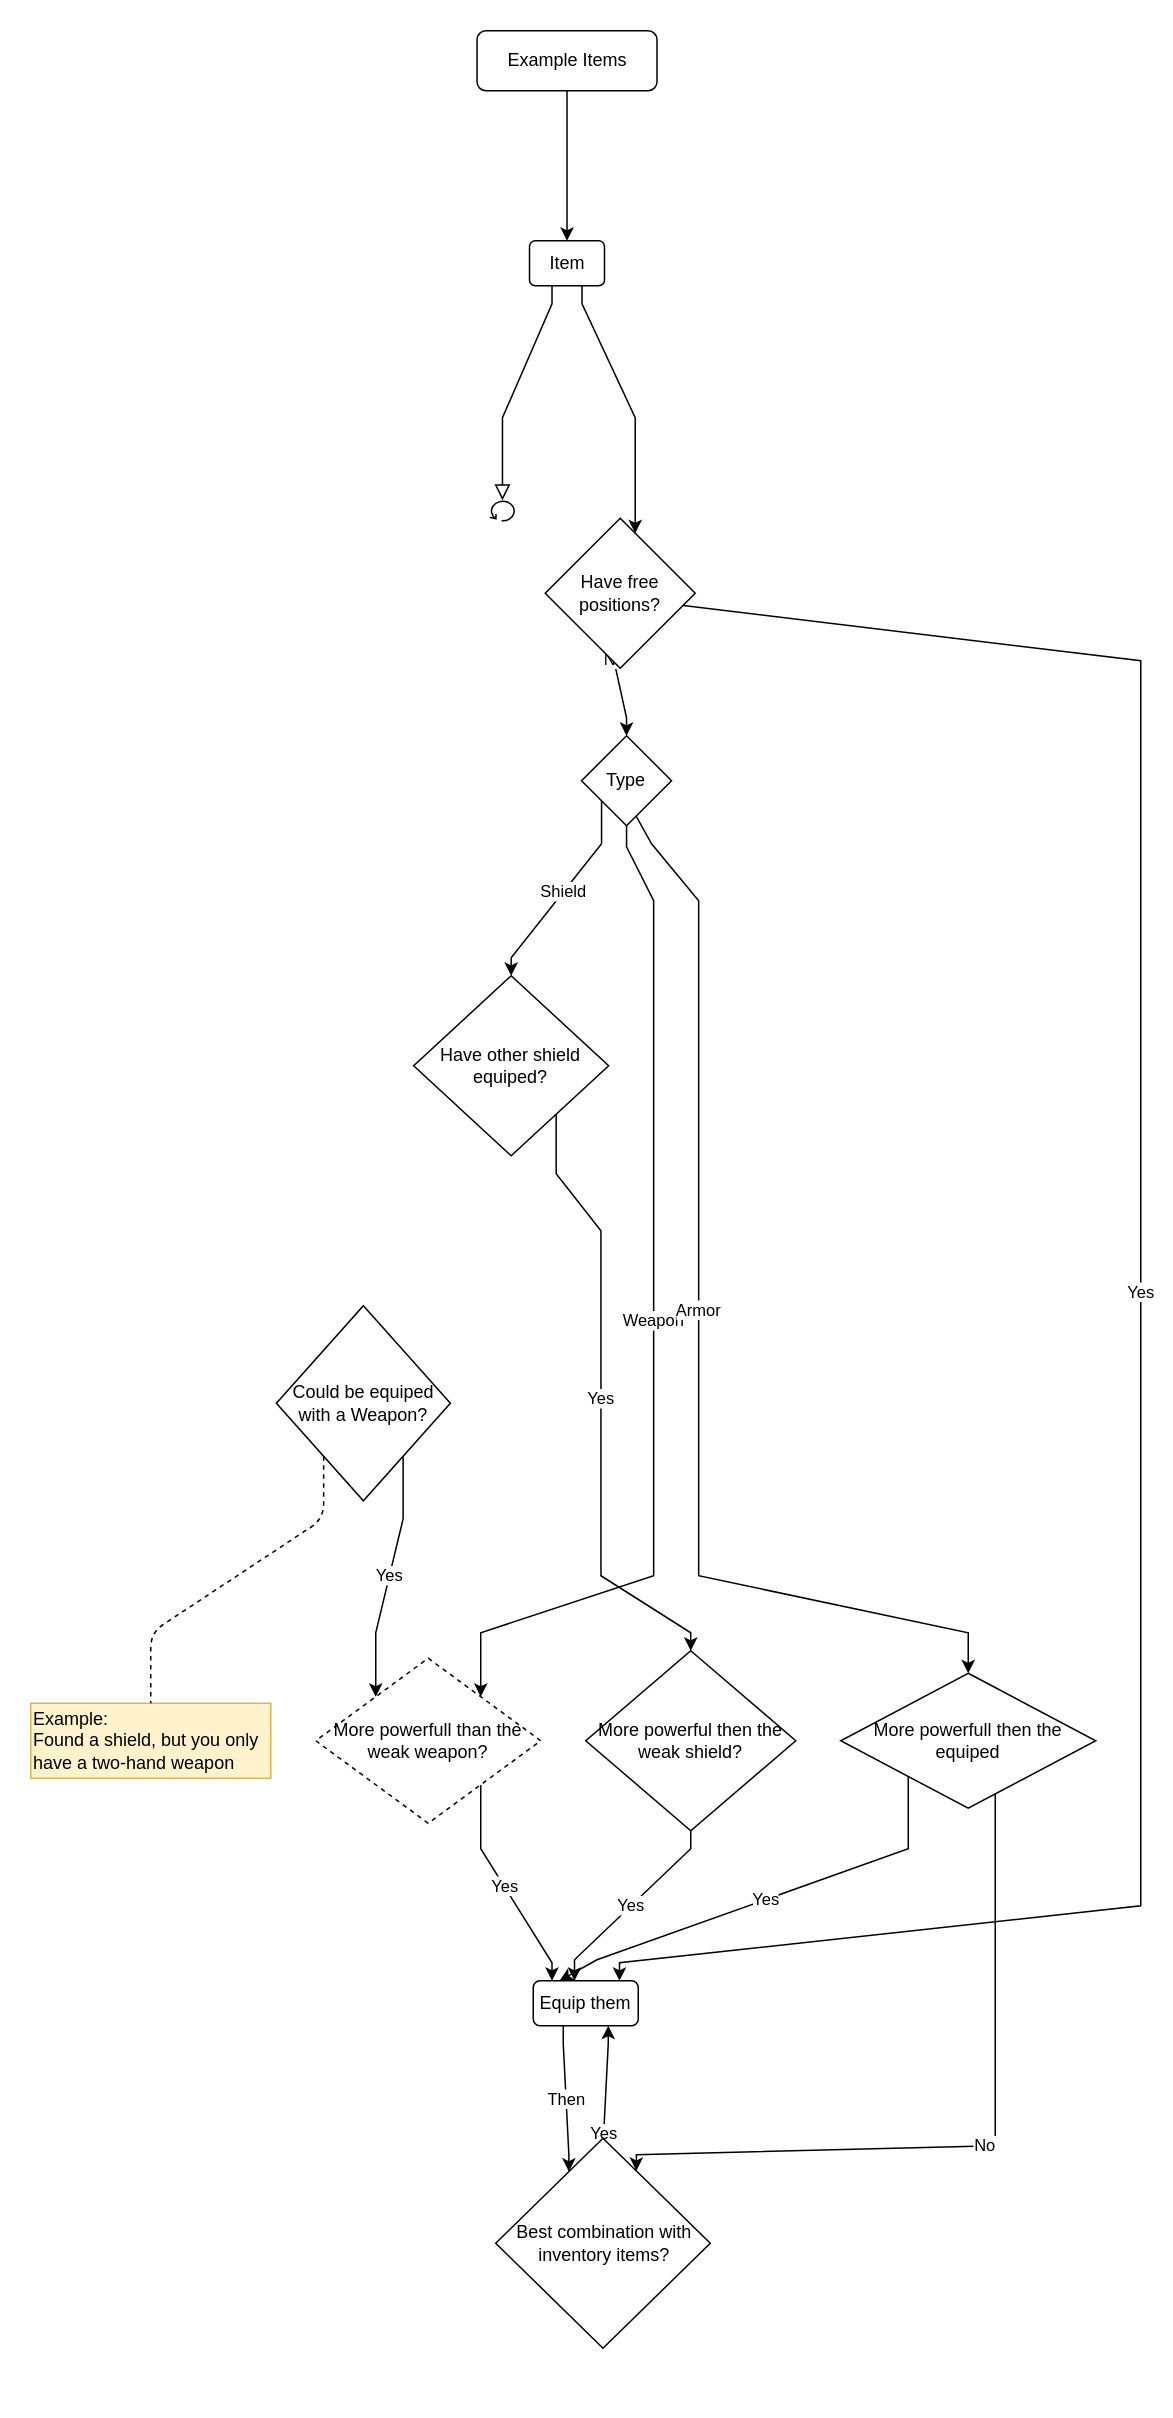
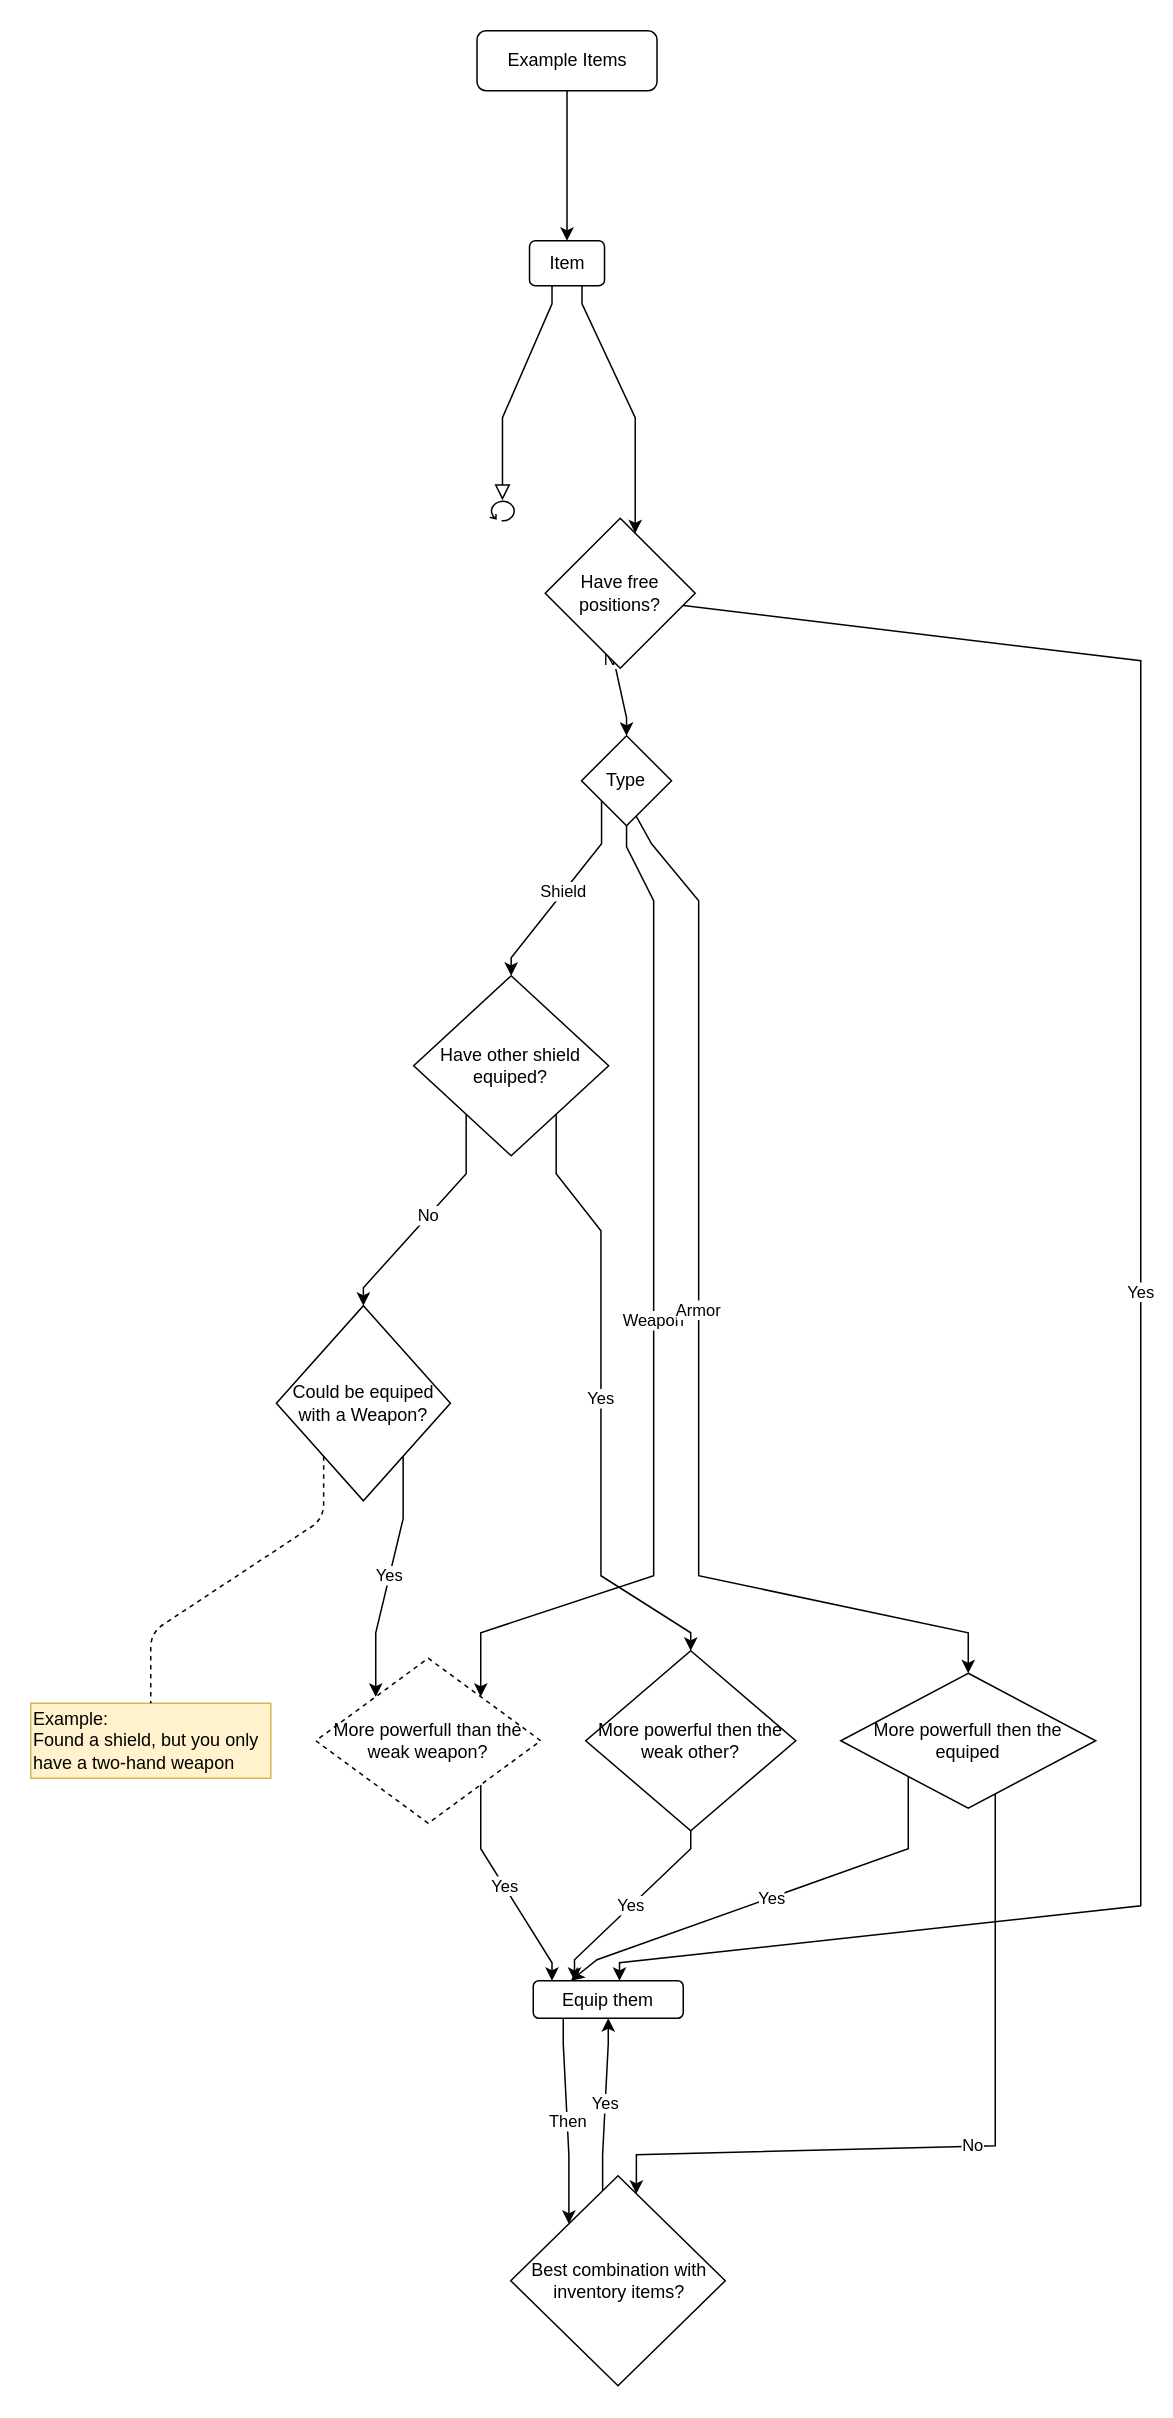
none -> (432, 1212)
(691, 1741) -> (691, 1741)
(586, 2003) -> (608, 2000)
(603, 2243) -> (618, 2281)
